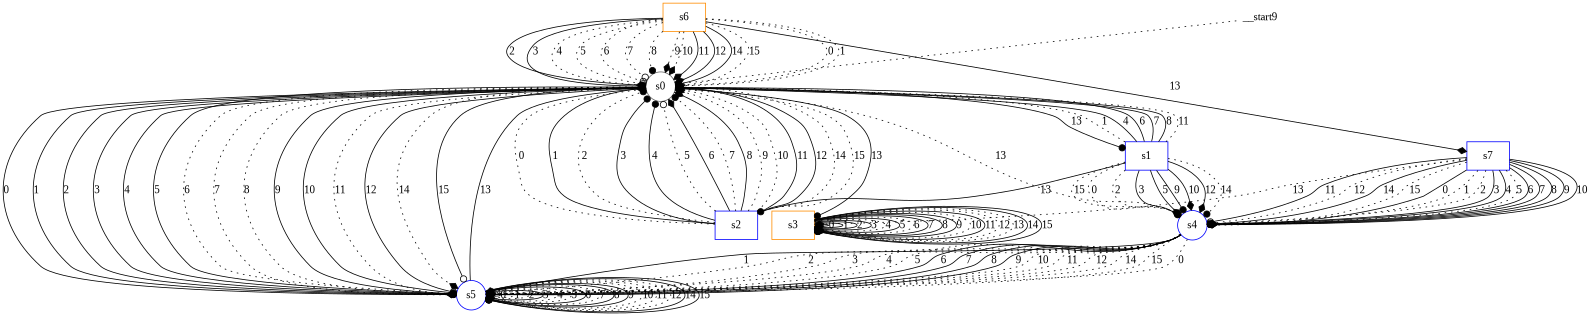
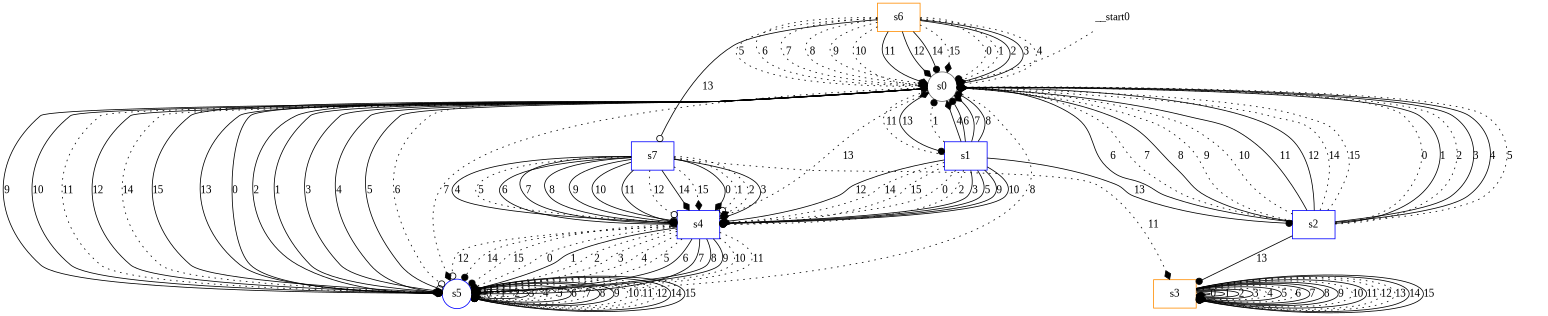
(1260, 17) -> (1113, 17)
(1082, 85) -> (730, 48)
(848, 117) -> (1247, 258)
(1298, 190) -> (1154, 225)
(1192, 225) -> (698, 225)
